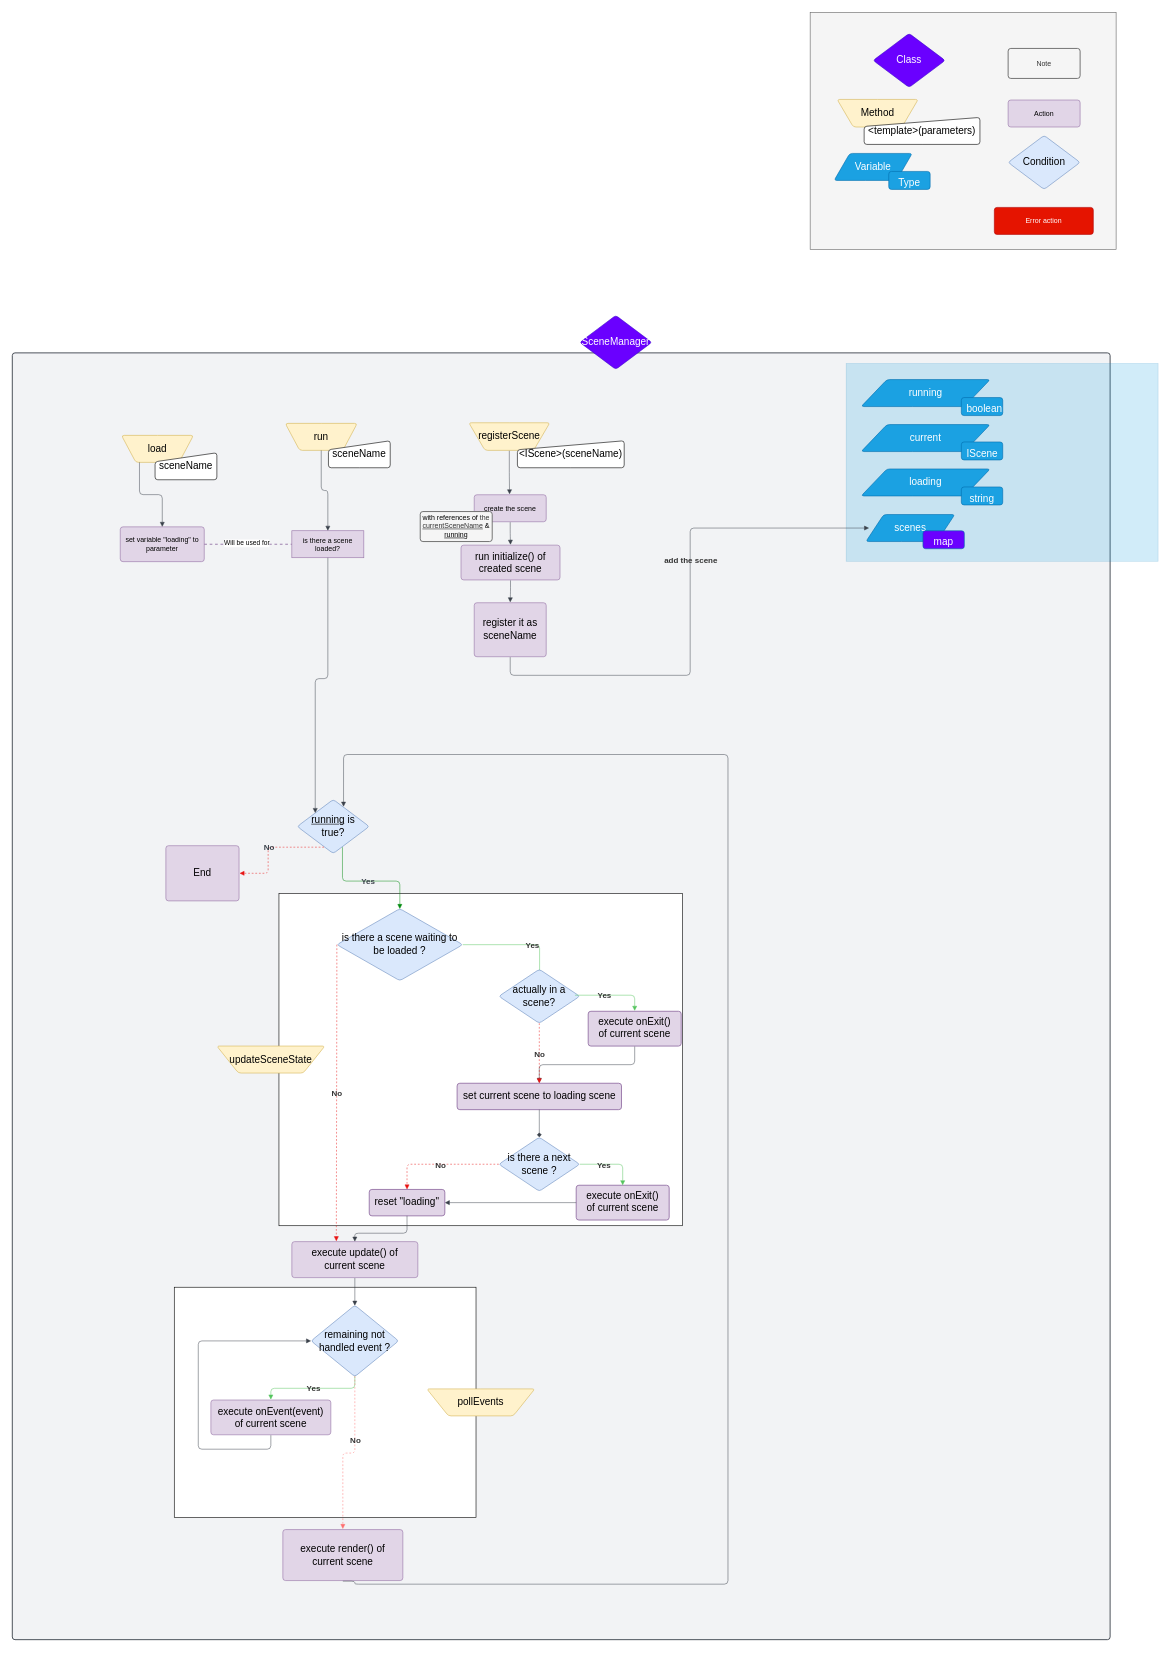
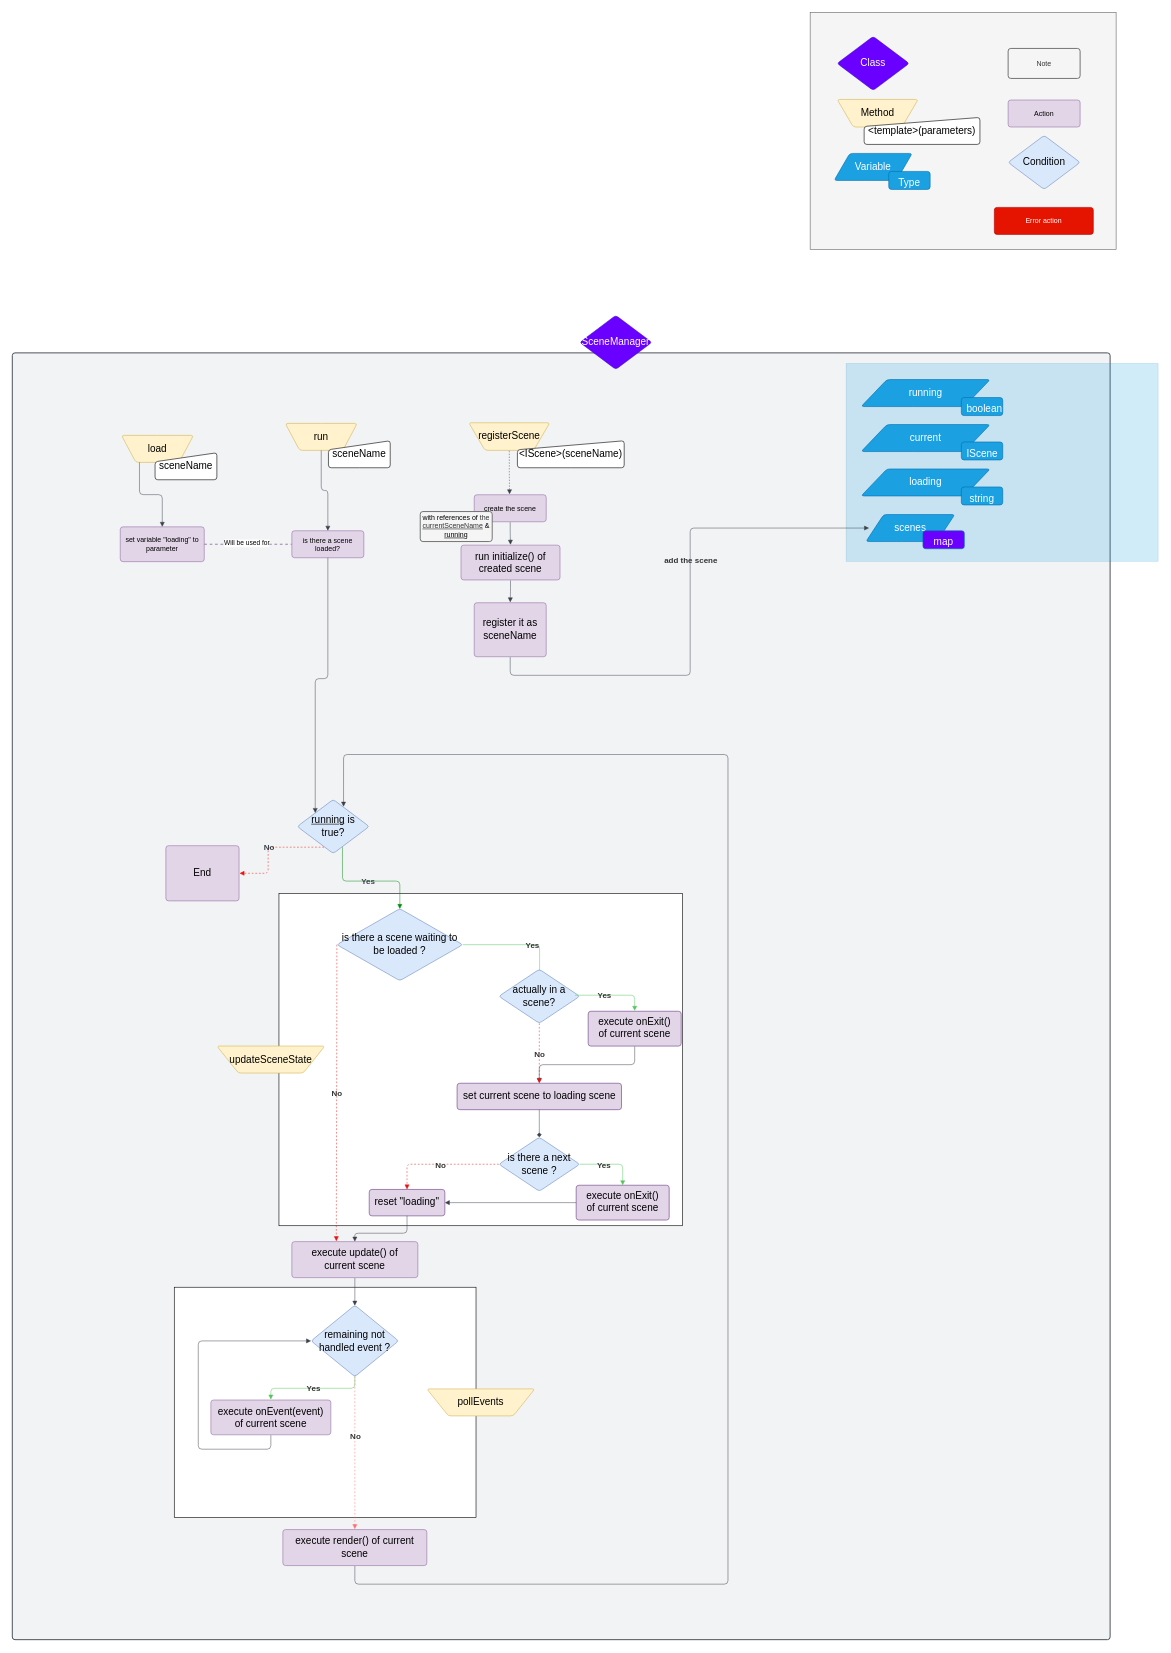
(909, 60) -> (873, 63)
(509, 470) -> (509, 470)
(328, 544) -> (328, 544)
(343, 1555) -> (355, 1548)
